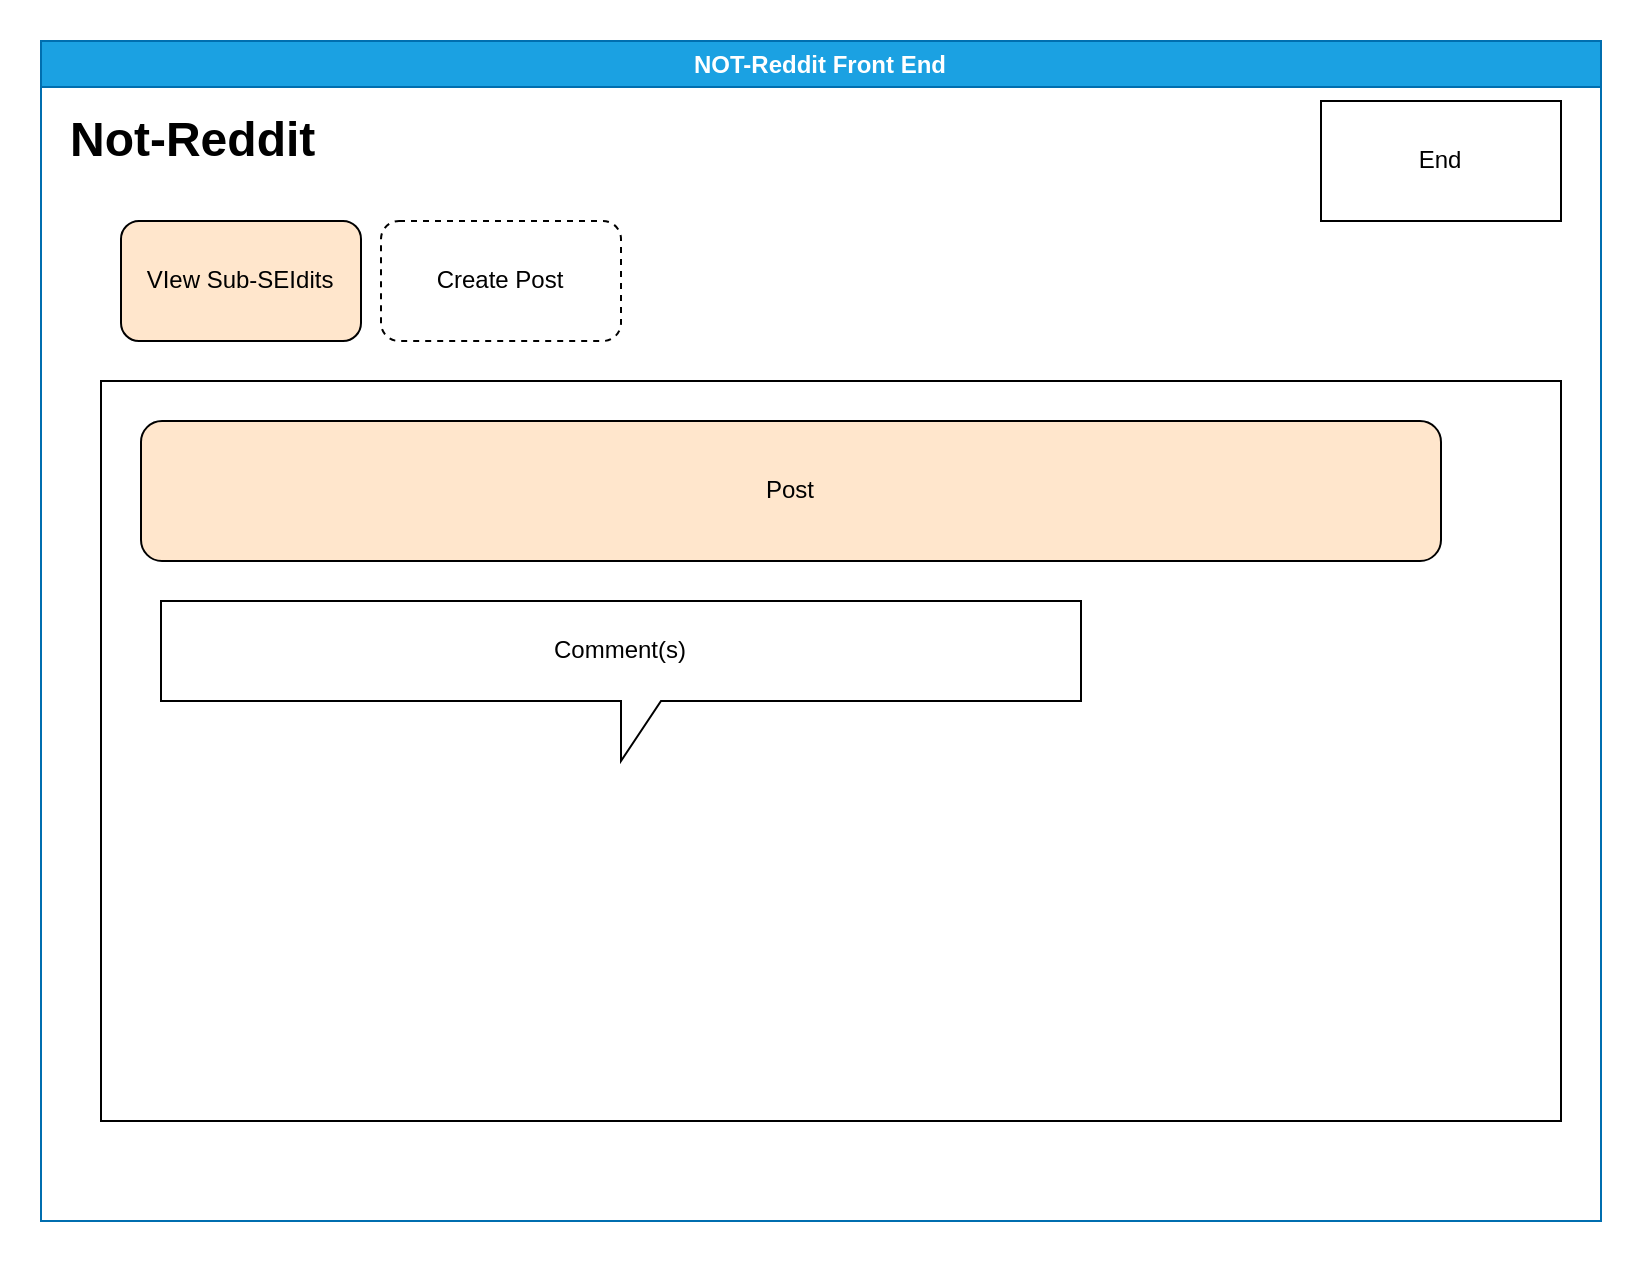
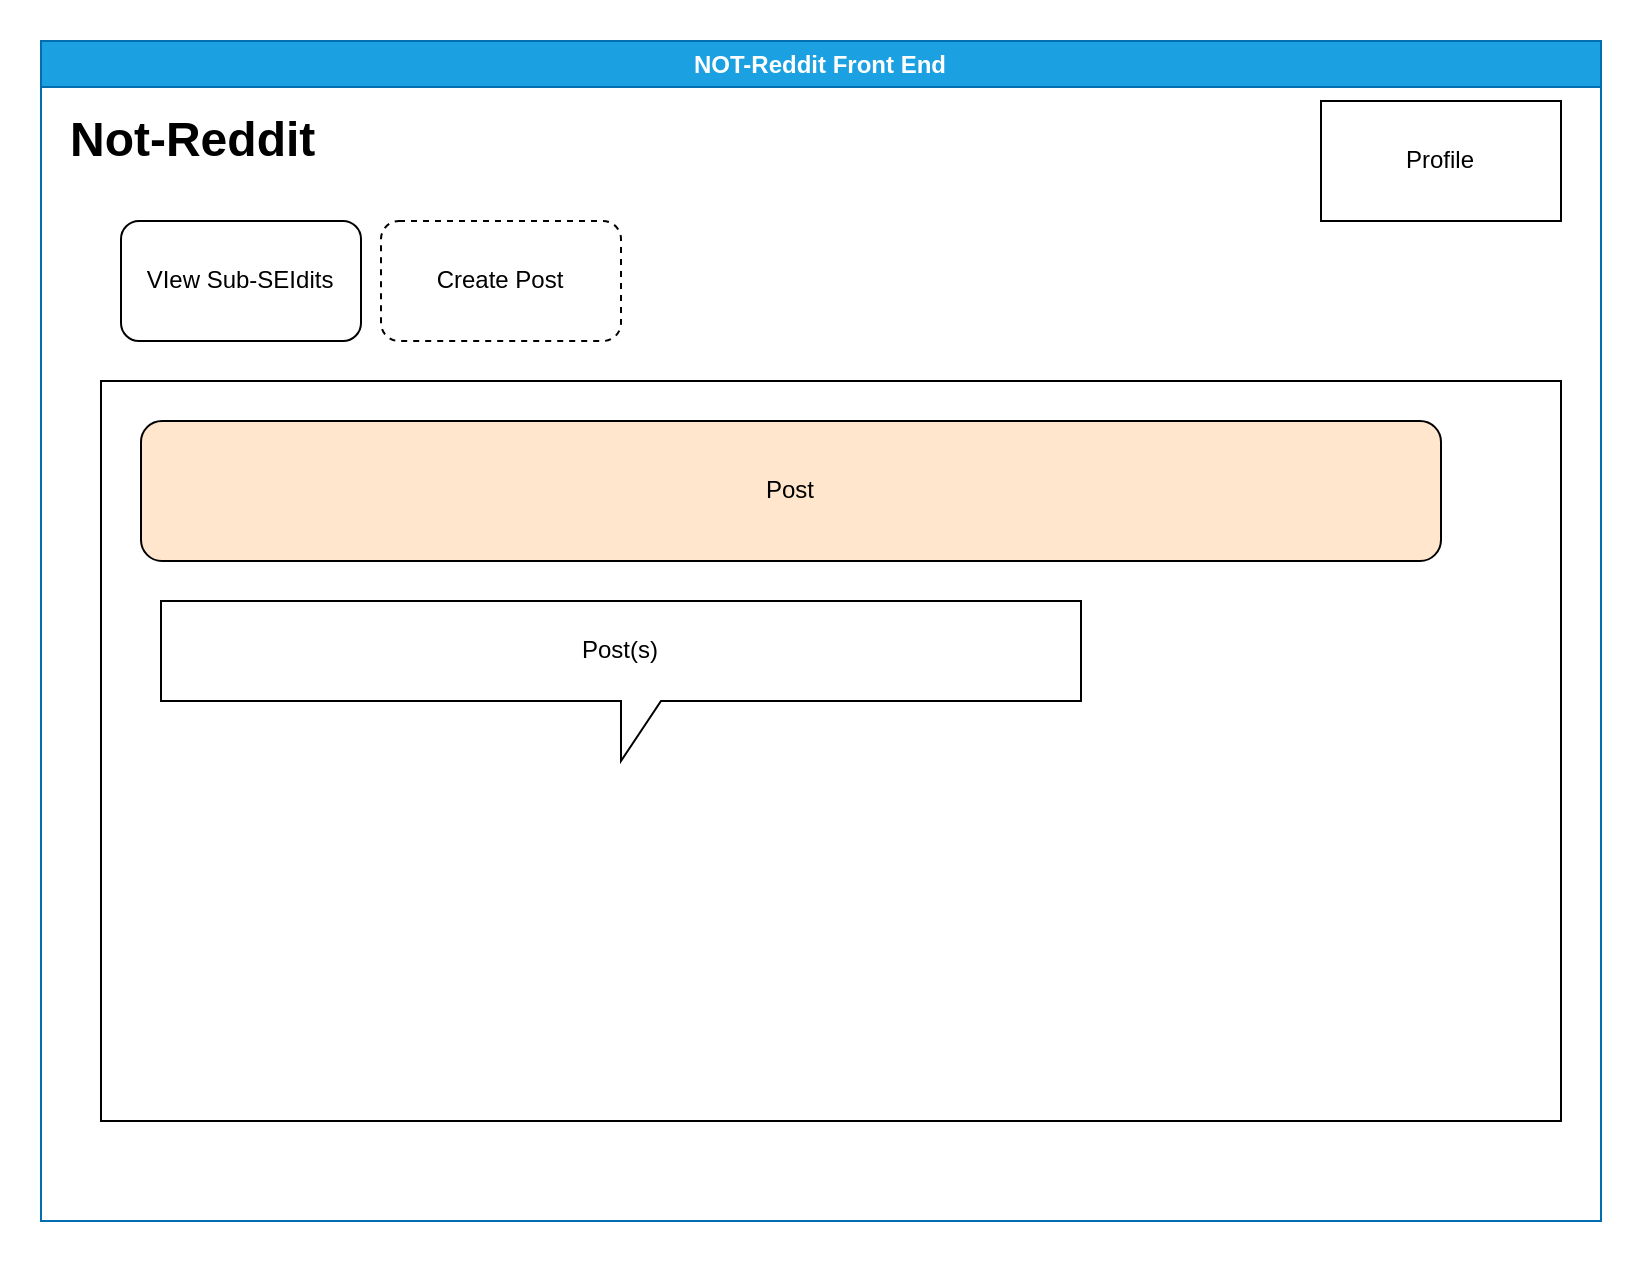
(1441, 161) -> (1441, 161)
(241, 281) -> (241, 281)
(621, 651) -> (621, 651)
